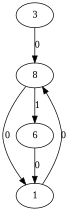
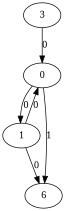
(35, 75) -> (42, 75)
(35, 162) -> (31, 162)
